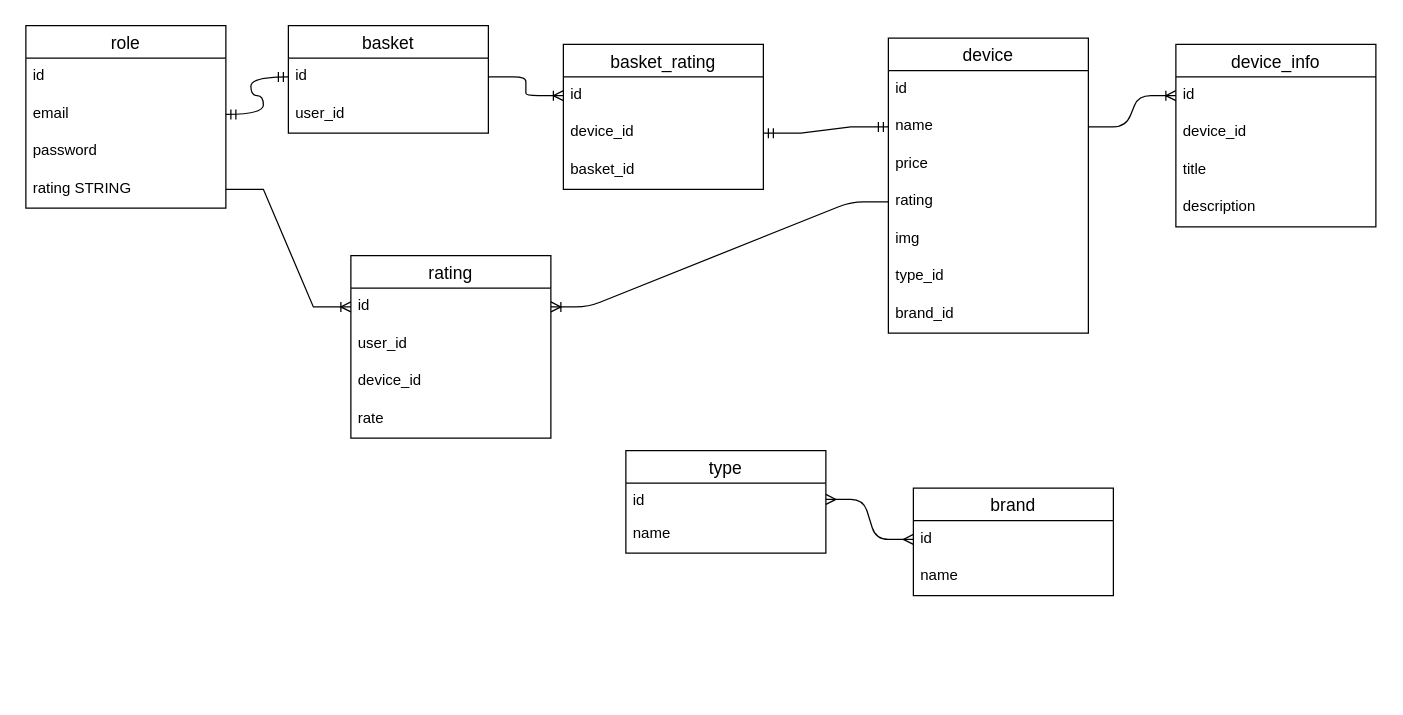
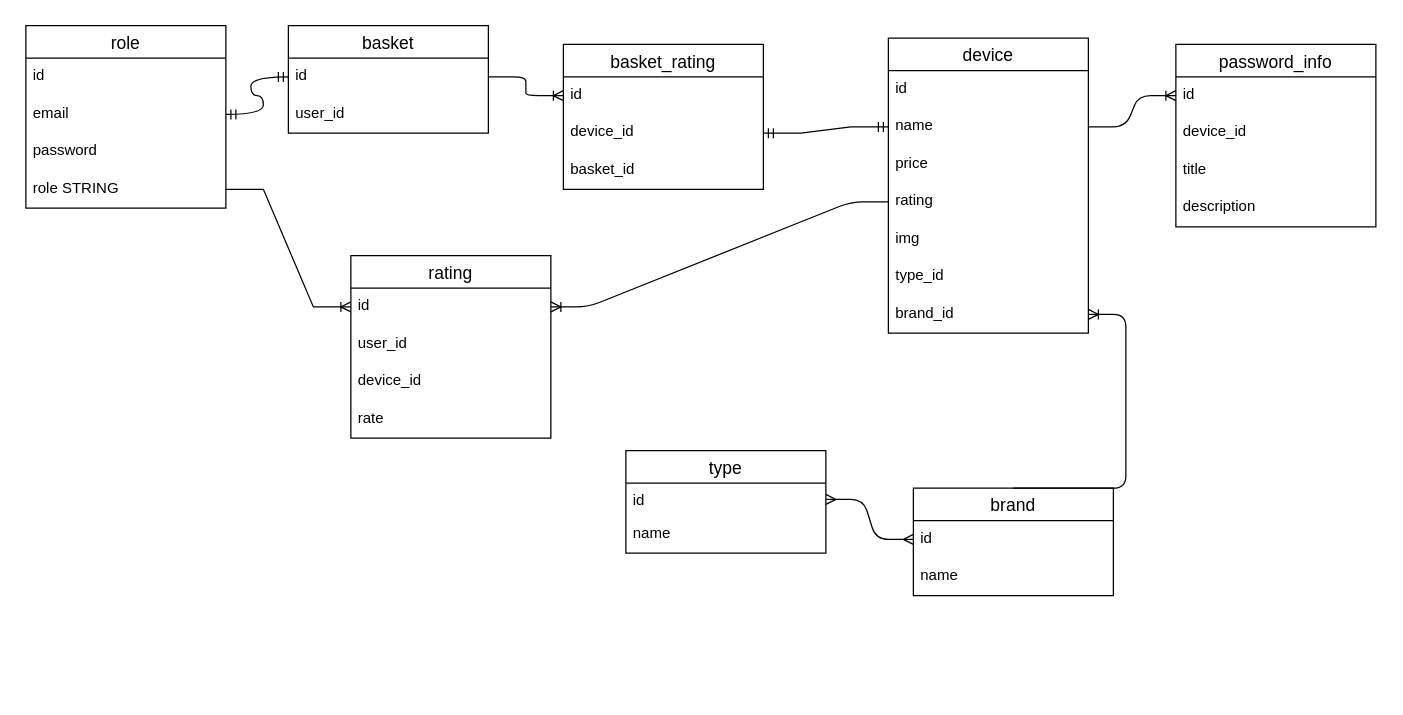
(1275, 62) -> (1275, 62)
(84, 188) -> (75, 188)
none -> (1126, 390)
